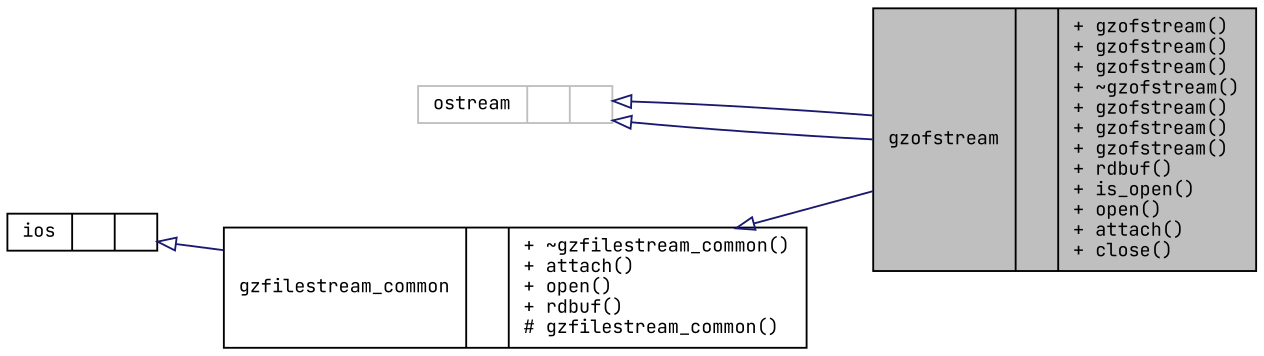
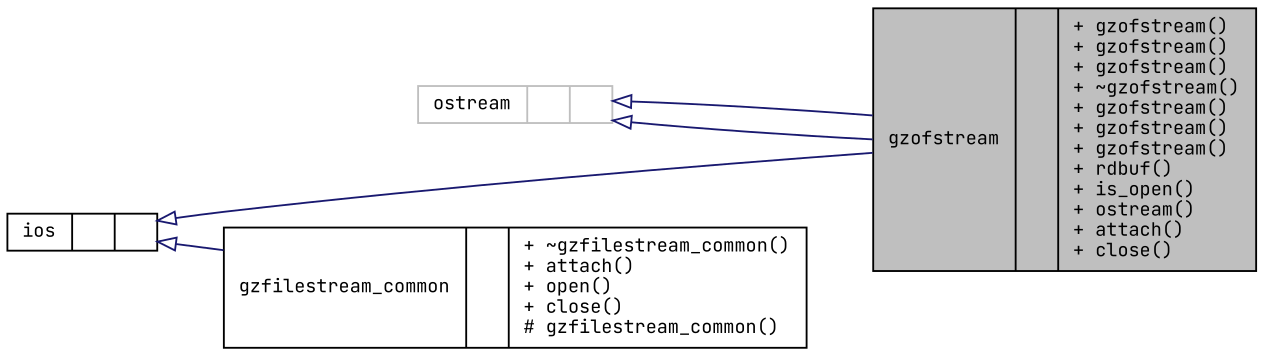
(814, 207) -> (524, 181)
(1118, 210) -> (1135, 210)
(574, 307) -> (574, 307)
